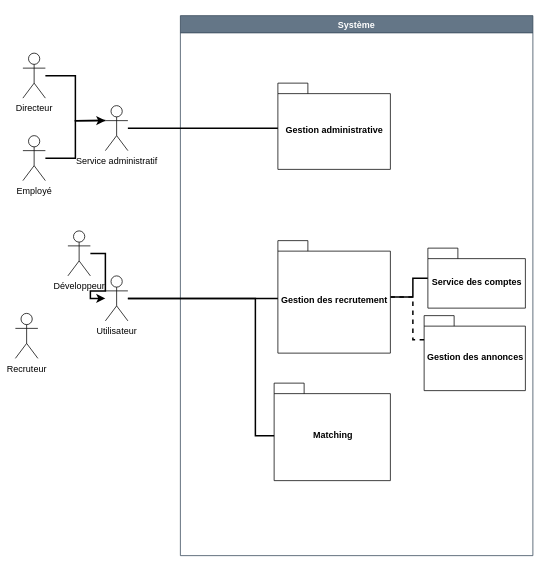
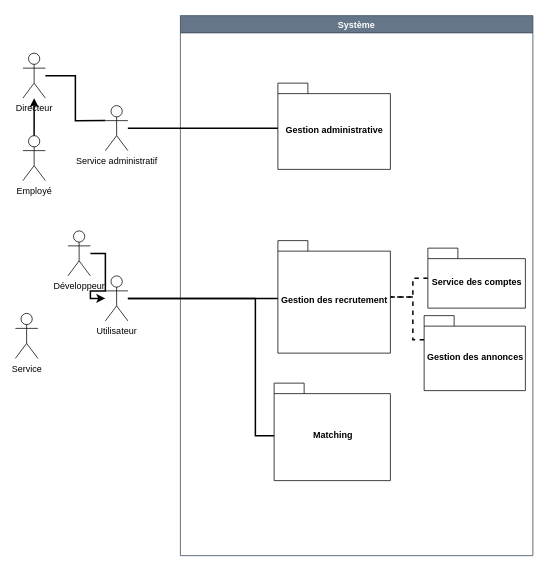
(75, 156) -> (34, 120)
(413, 280) -> (413, 280)
(27, 369) -> (27, 369)
